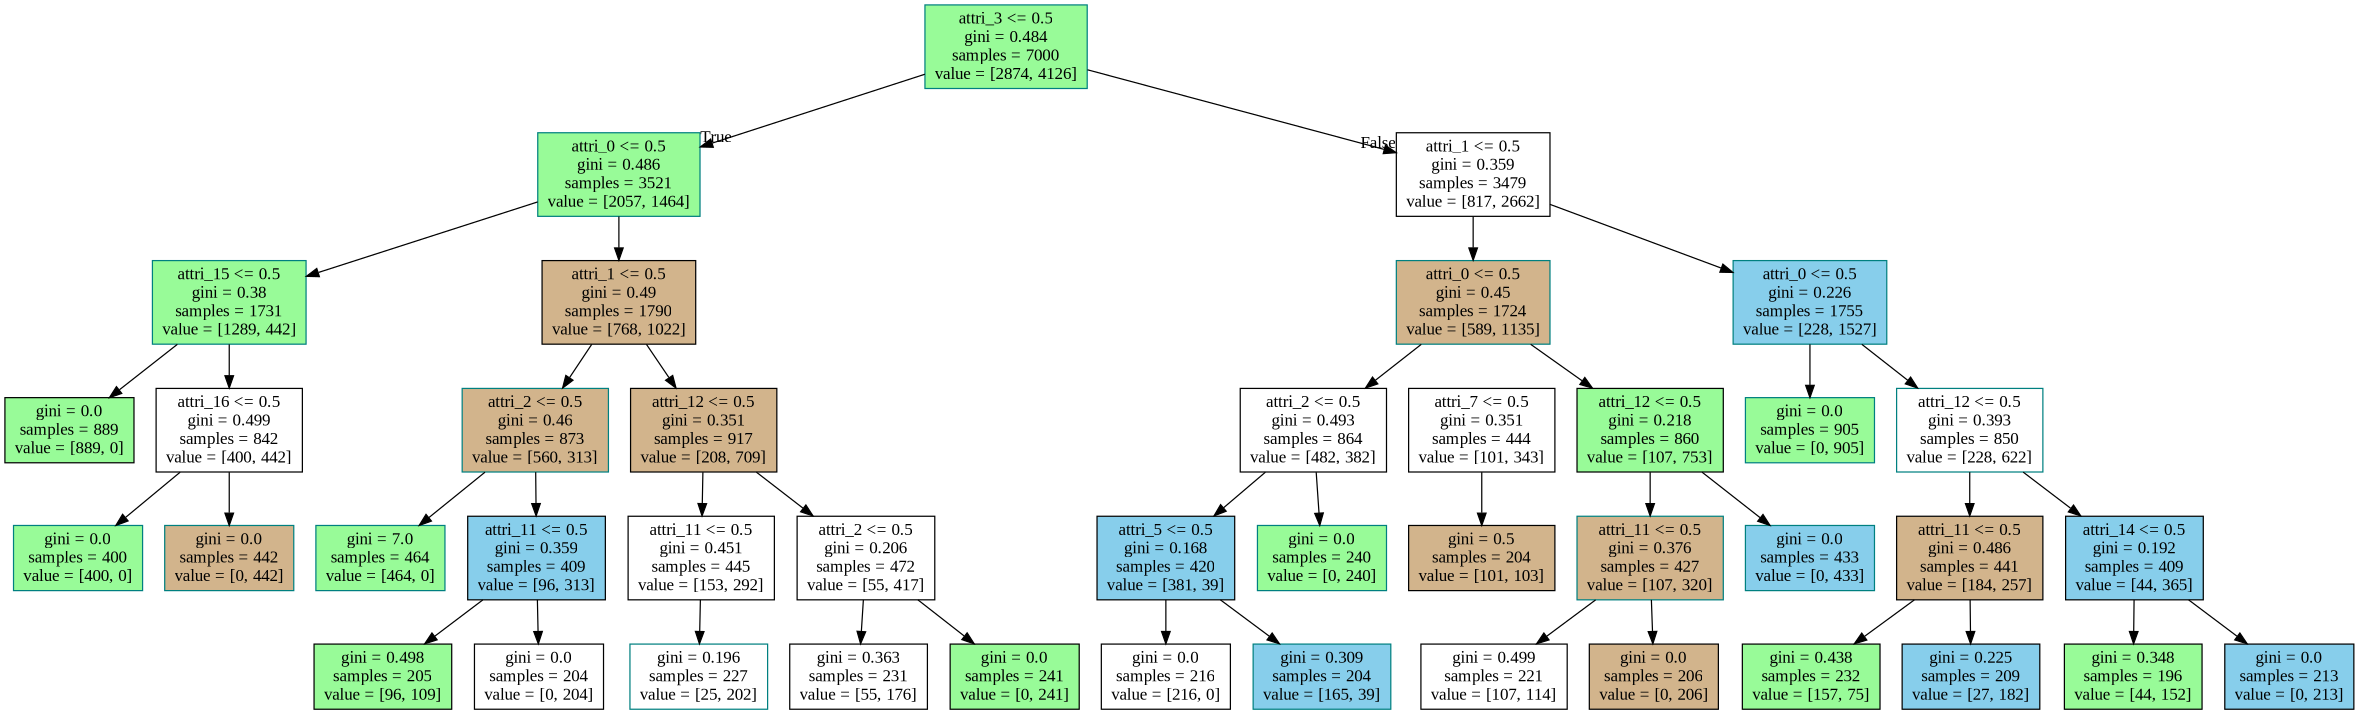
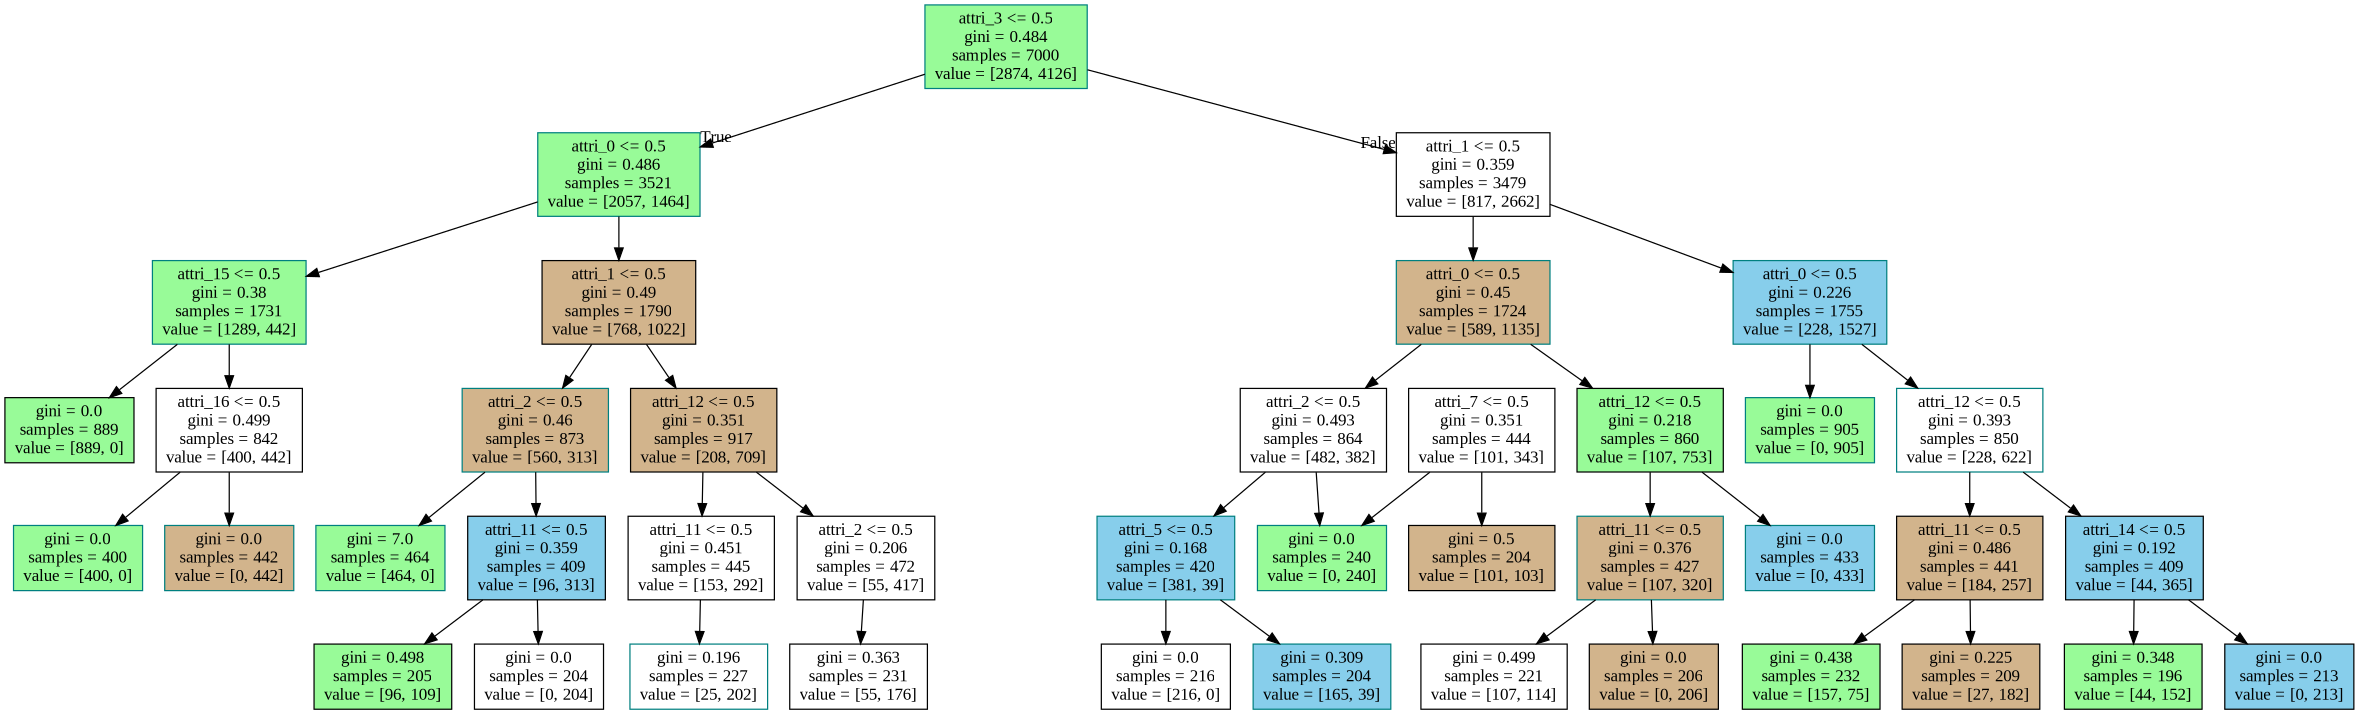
none -> (1401, 495)
(1166, 558) -> (1166, 558)
(1015, 677) -> none
(1971, 677) -> (1971, 677)
